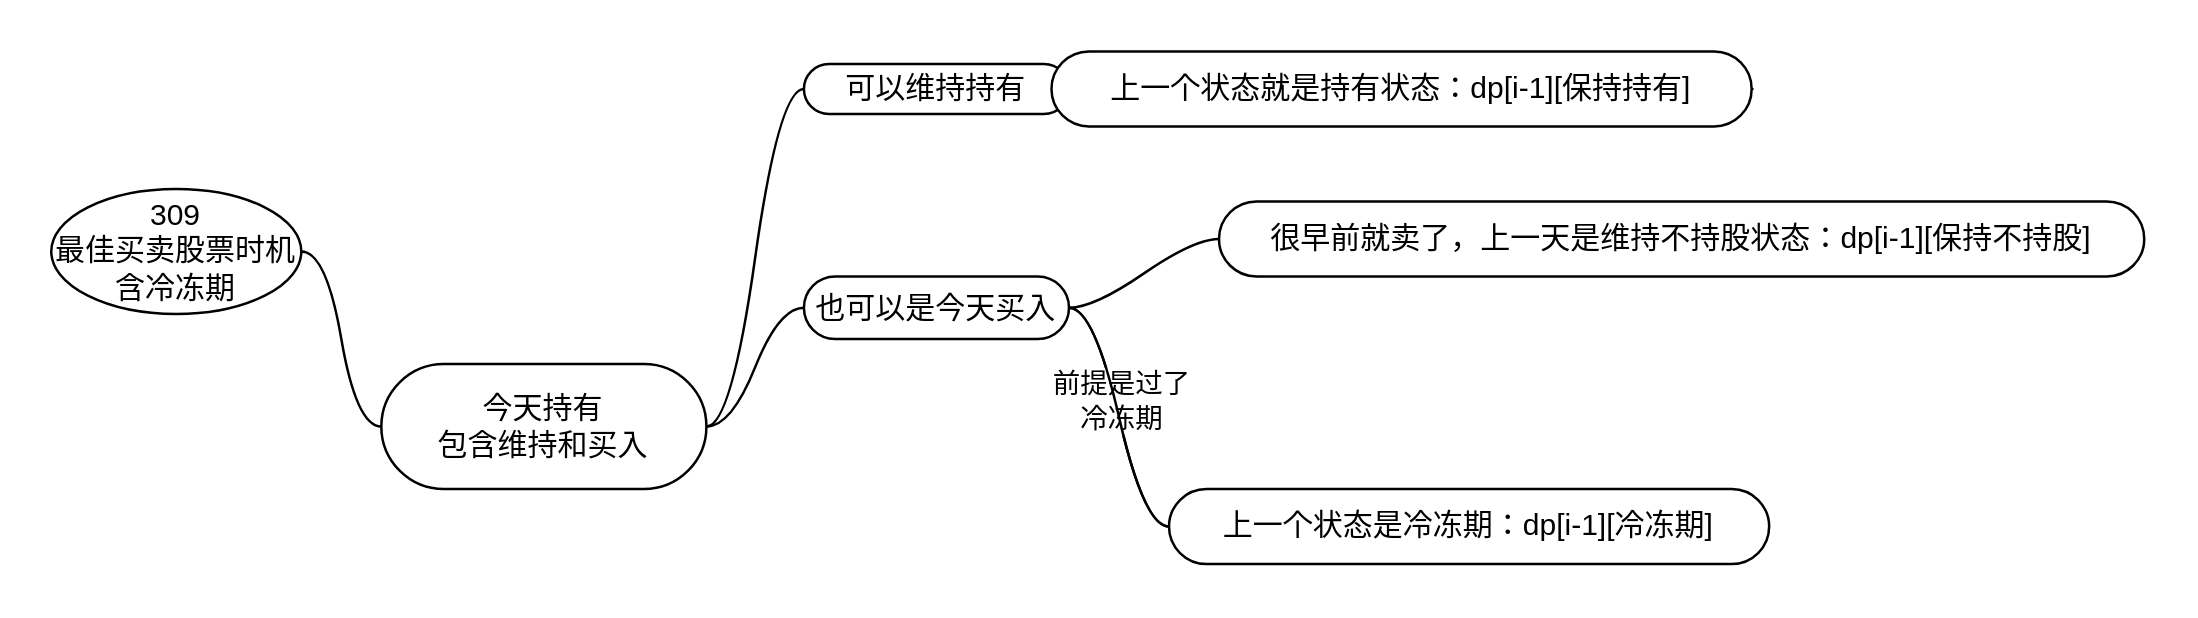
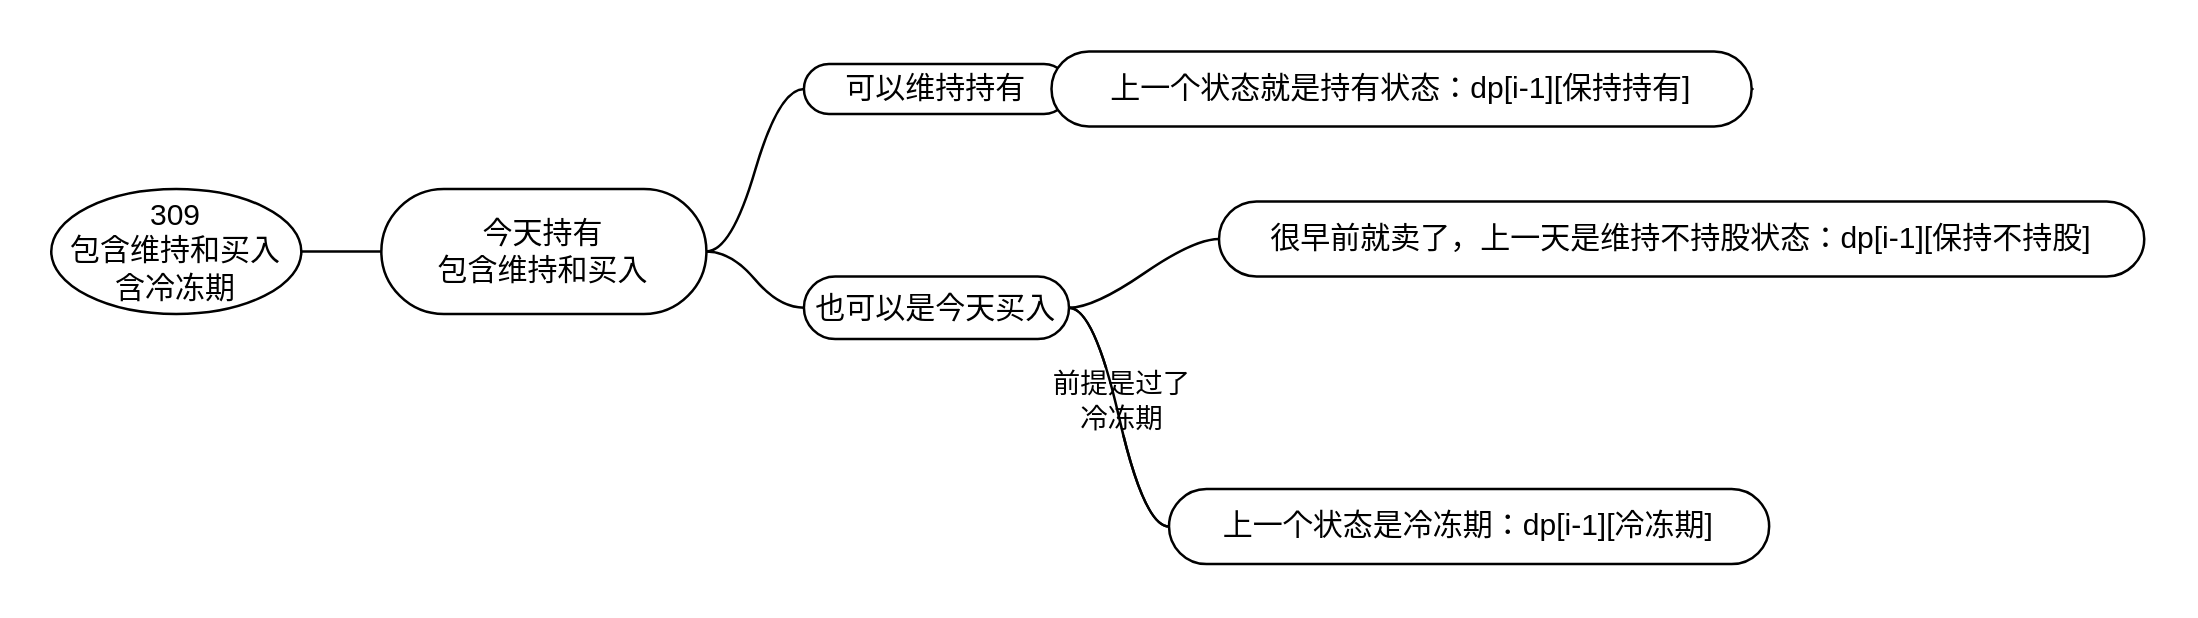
(176, 251) -> (176, 251)
(544, 426) -> (544, 251)
